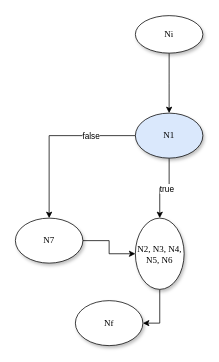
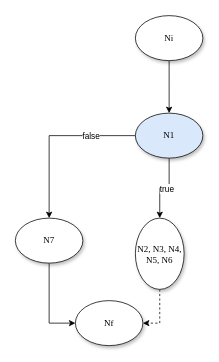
(169, 34) -> (169, 38)
(97, 240) -> (49, 322)
(160, 313) -> (160, 313)
